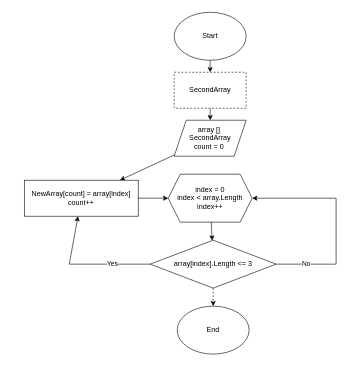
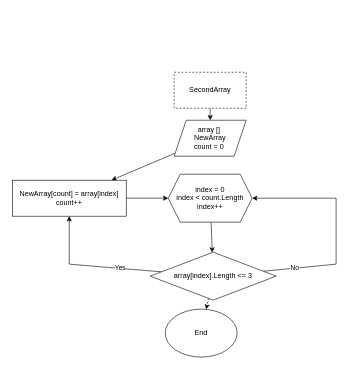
(210, 36) -> none
(210, 65) -> none
(210, 138) -> (210, 138)
(81, 198) -> (69, 198)
(210, 198) -> (210, 198)
(213, 264) -> (213, 276)
(213, 330) -> (201, 333)
